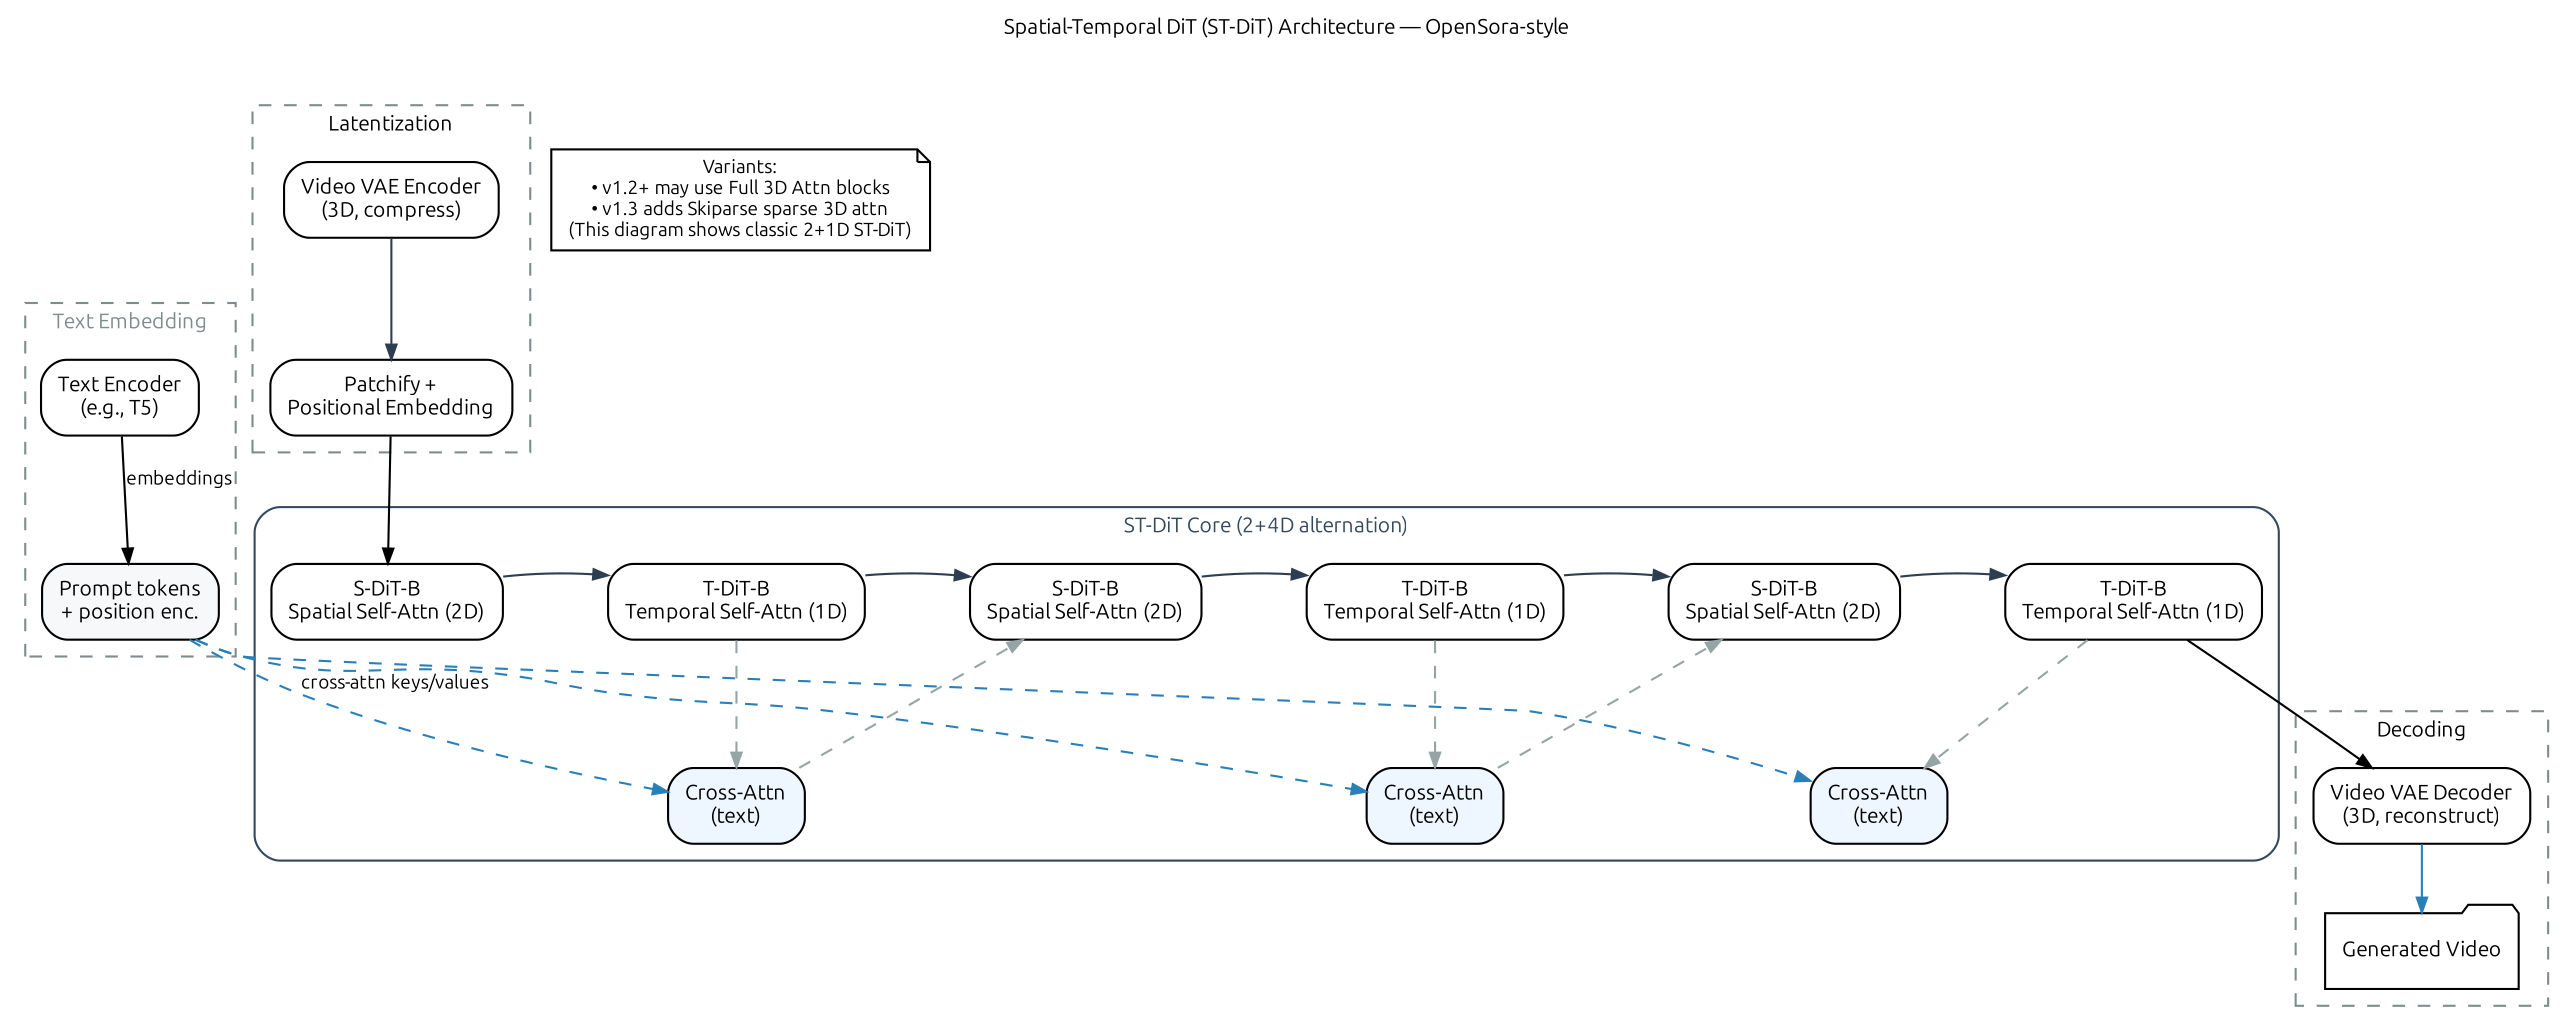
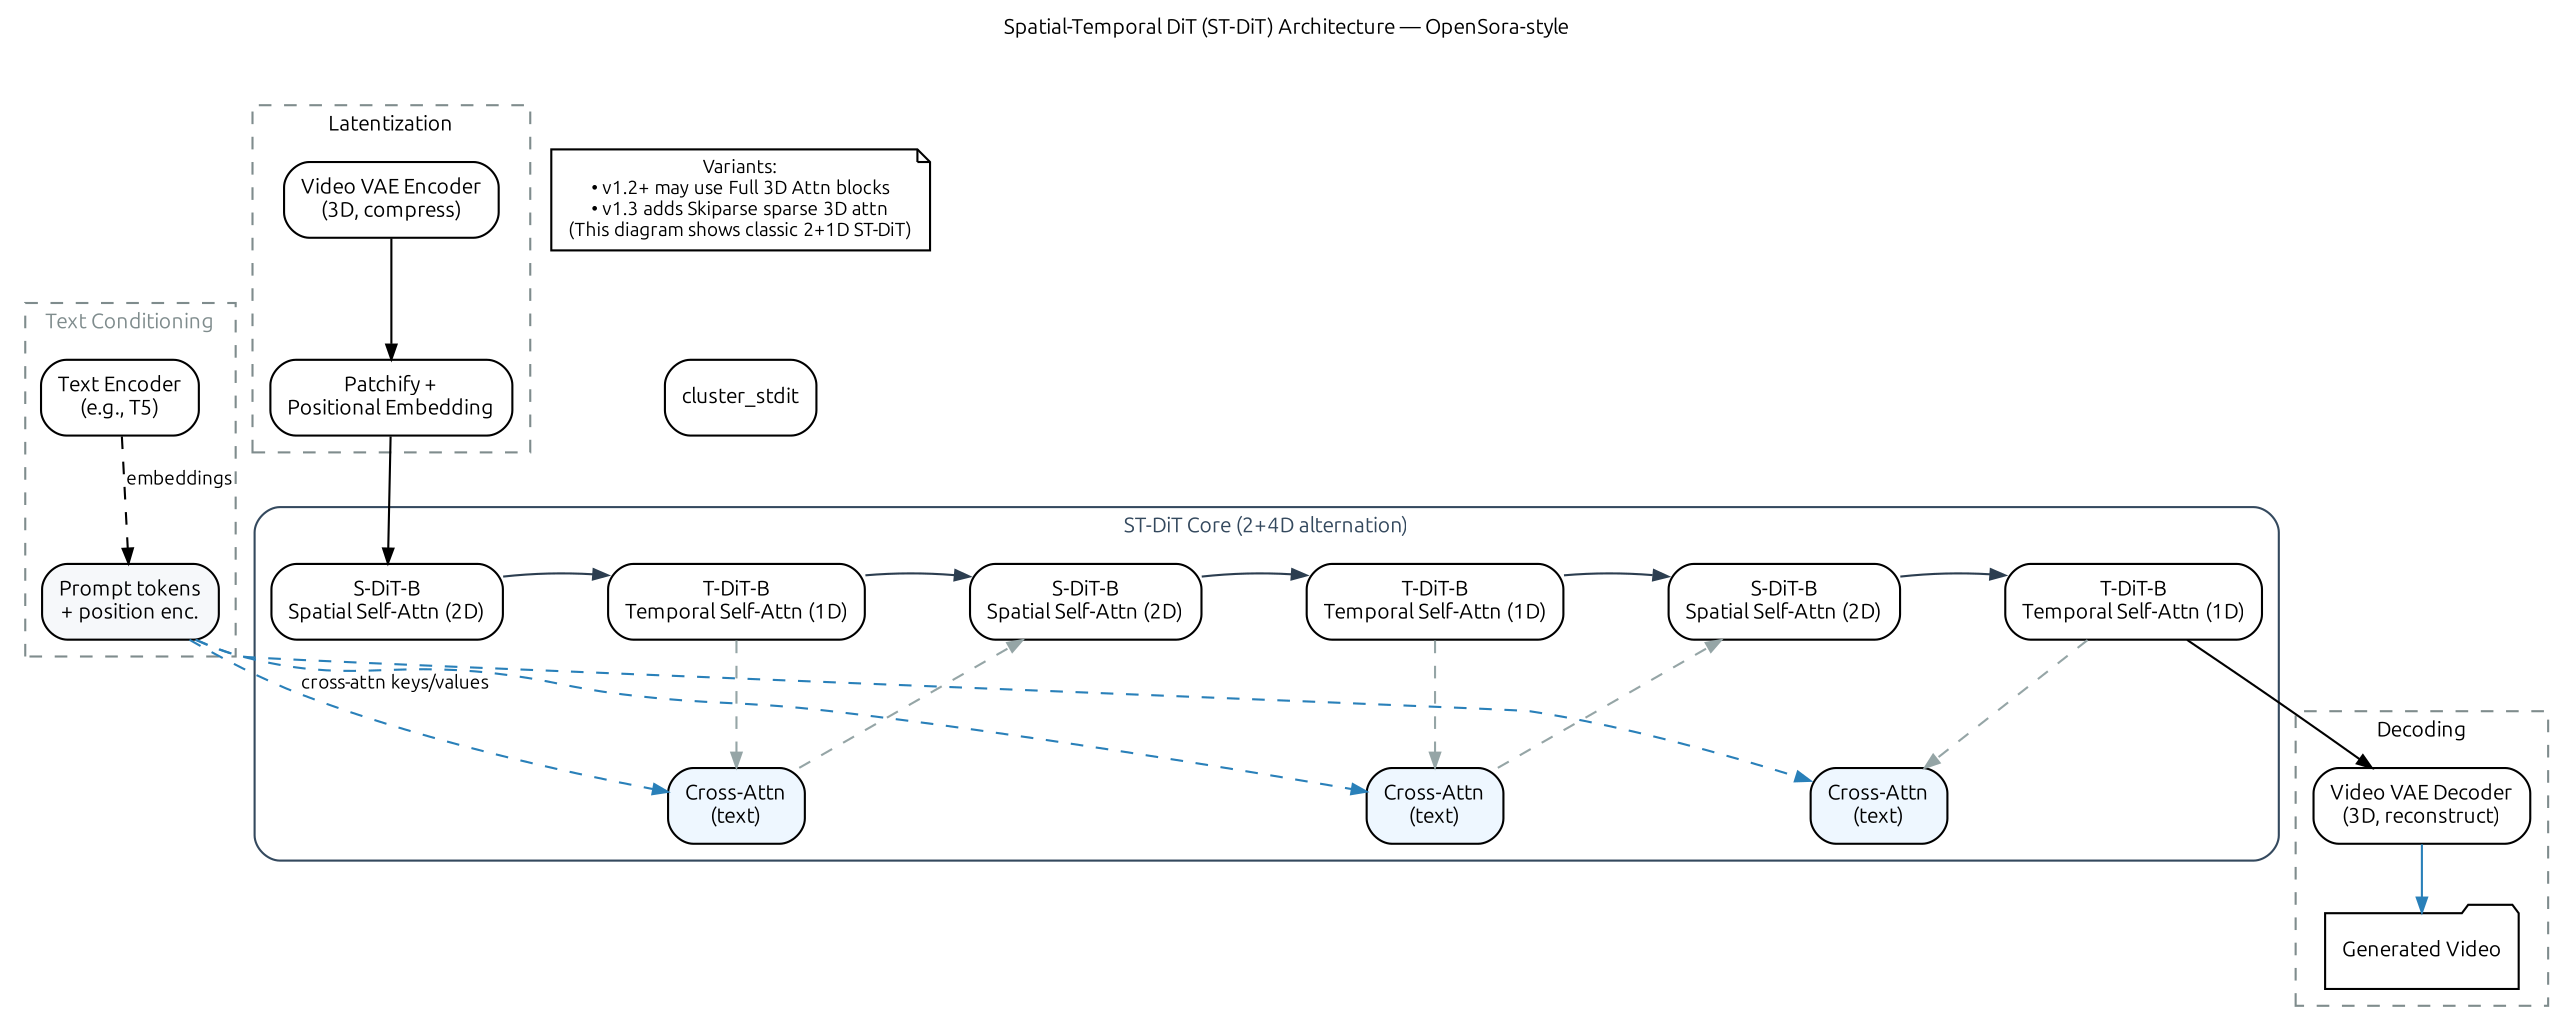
(391, 291) -> (391, 291)
(130, 323) -> (130, 323)
none -> (741, 398)
(125, 492) -> (125, 492)
